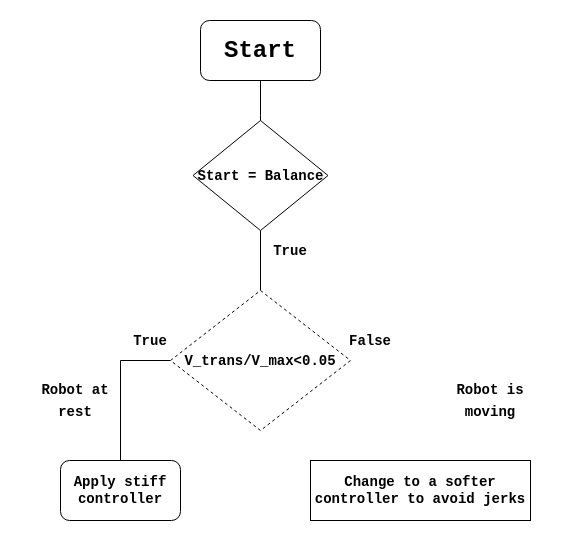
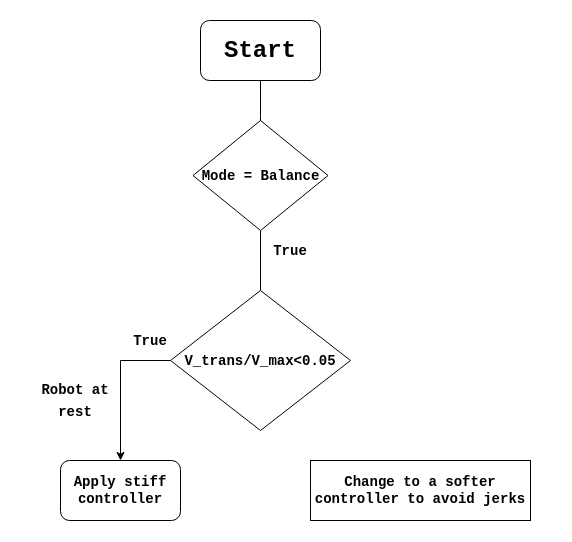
(261, 176) -> (261, 176)
(371, 341) -> none
(261, 361) -> (261, 361)
(491, 401) -> none
(121, 455) -> (121, 452)
